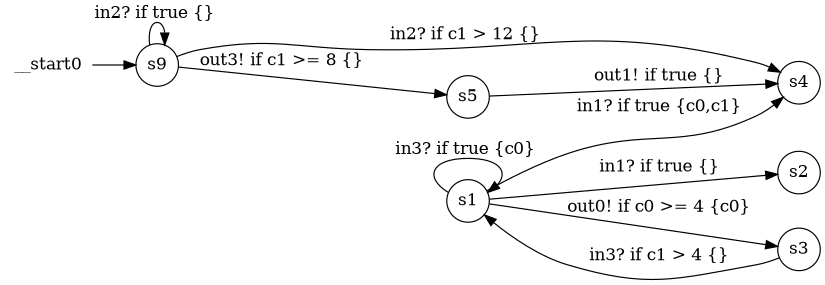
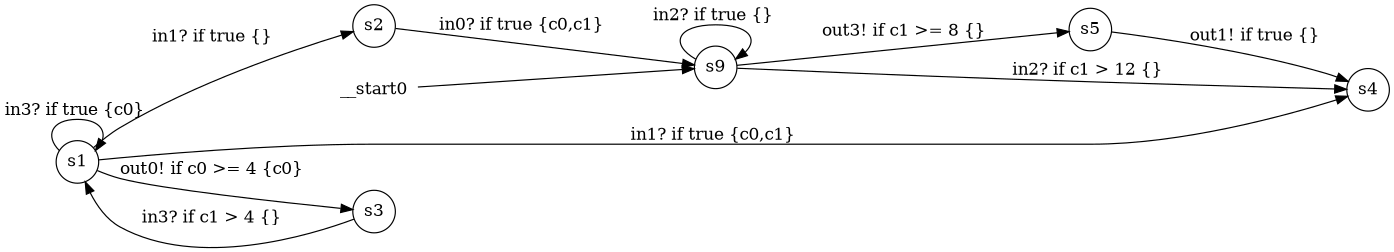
none -> (539, 46)
